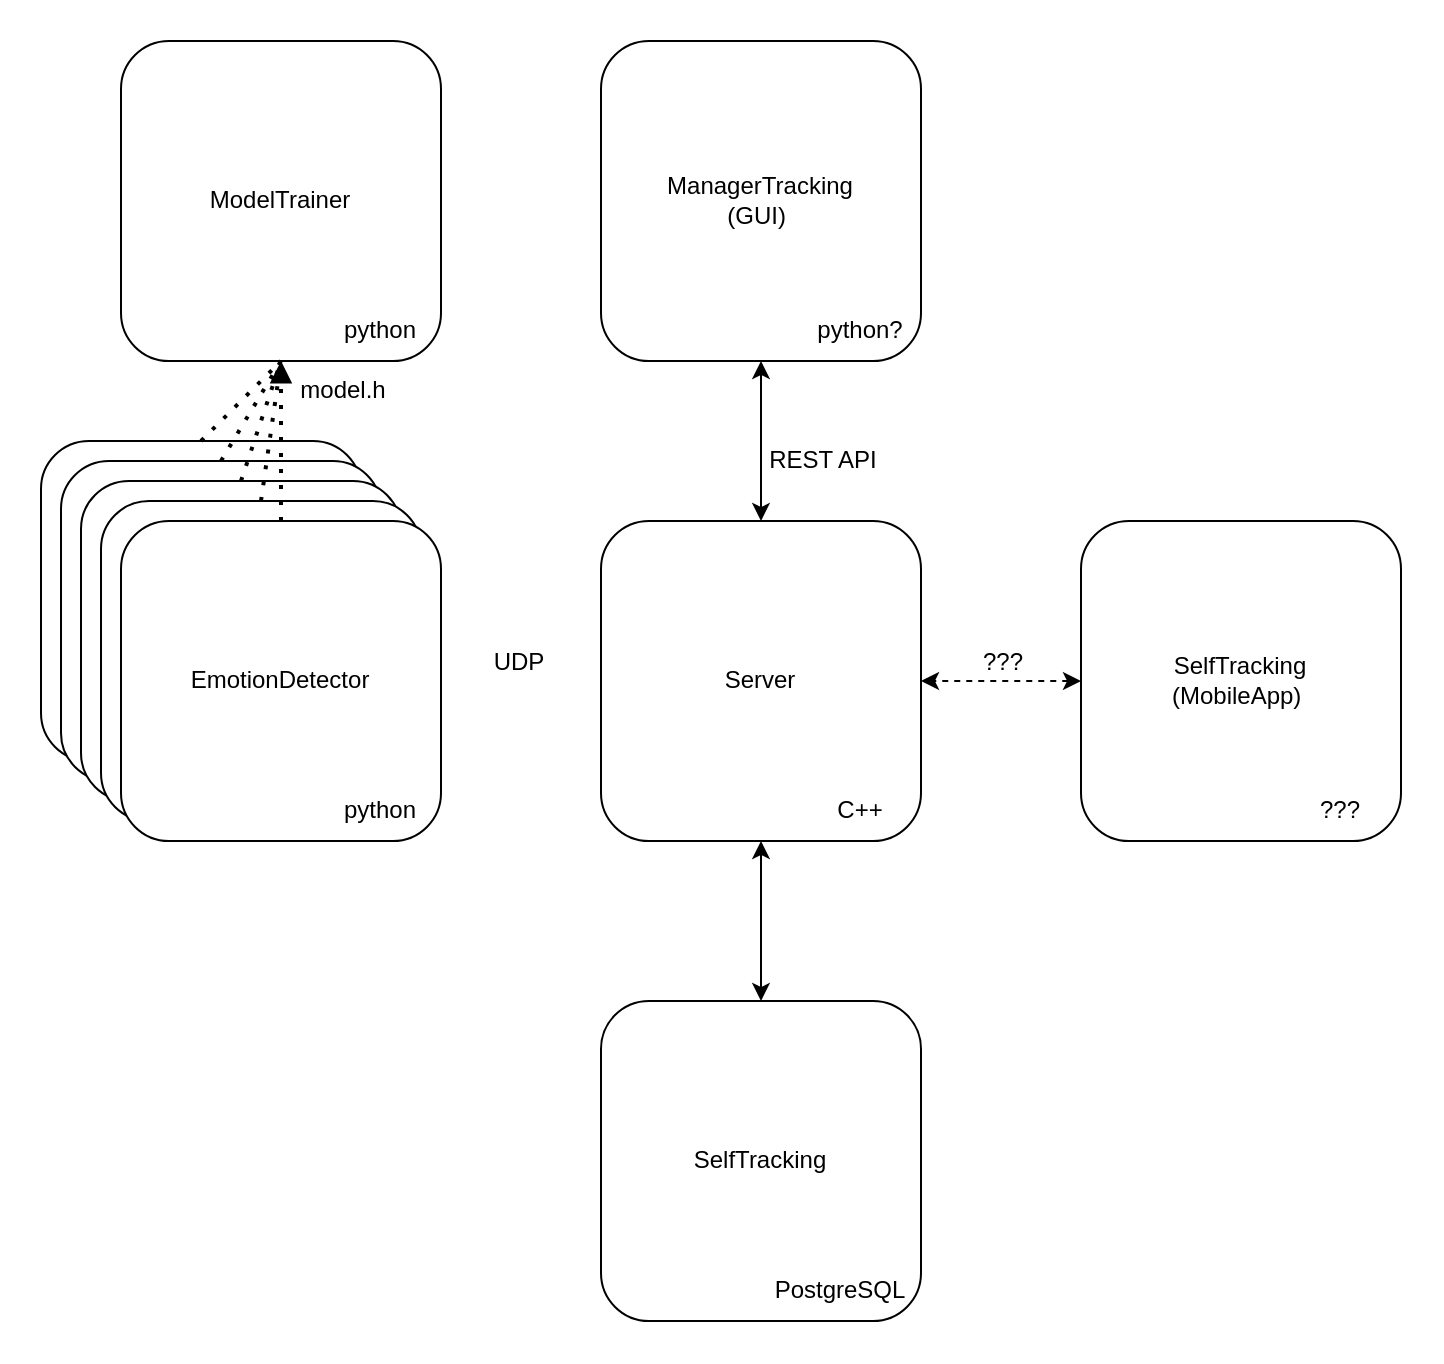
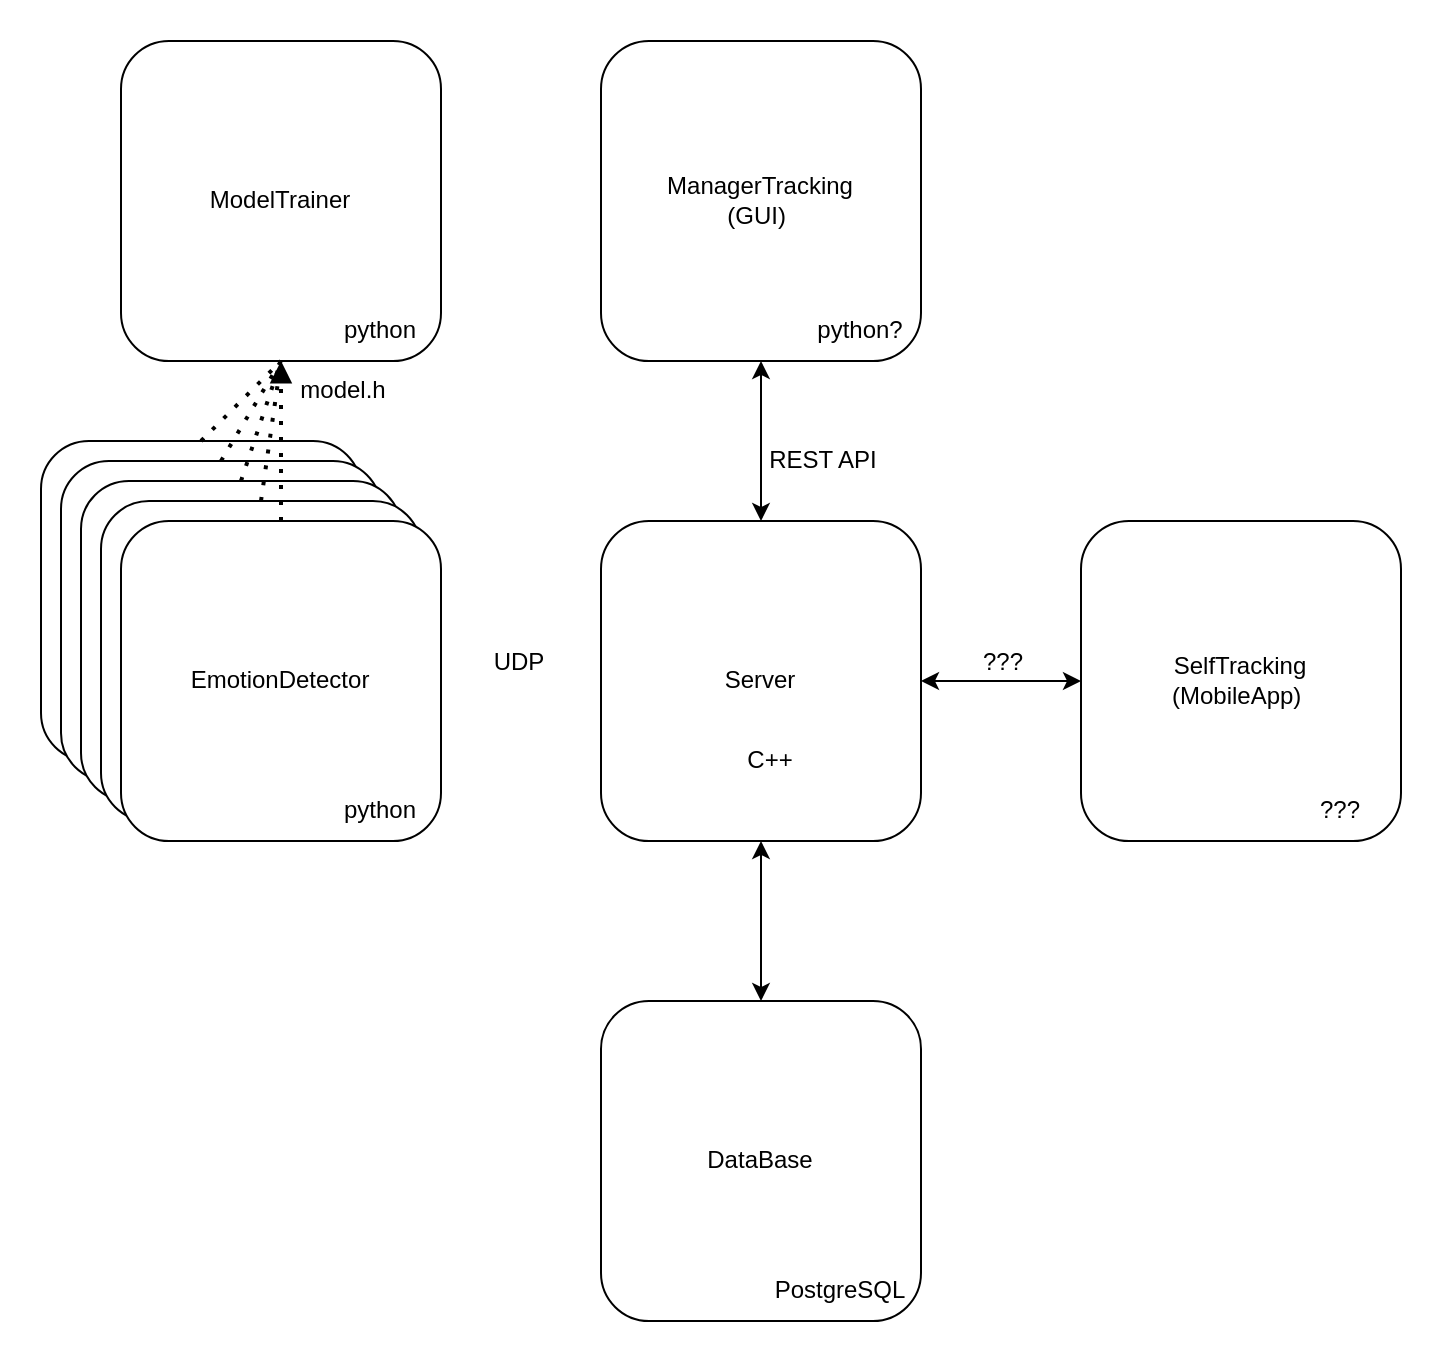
(999, 681) -> (999, 681)
(861, 811) -> (771, 761)
(761, 1161) -> (761, 1161)
